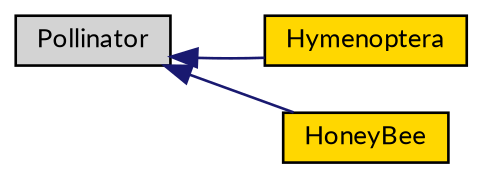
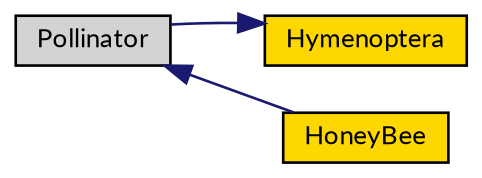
(231, 58) -> (204, 23)
